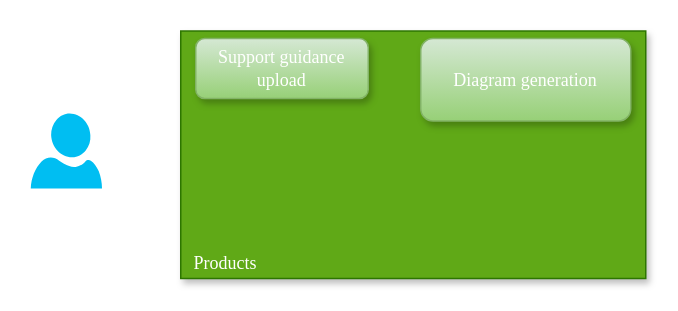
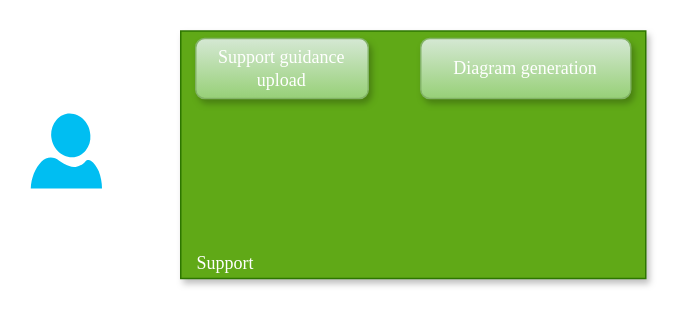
(526, 80) -> (526, 68)
(226, 263) -> (226, 263)
